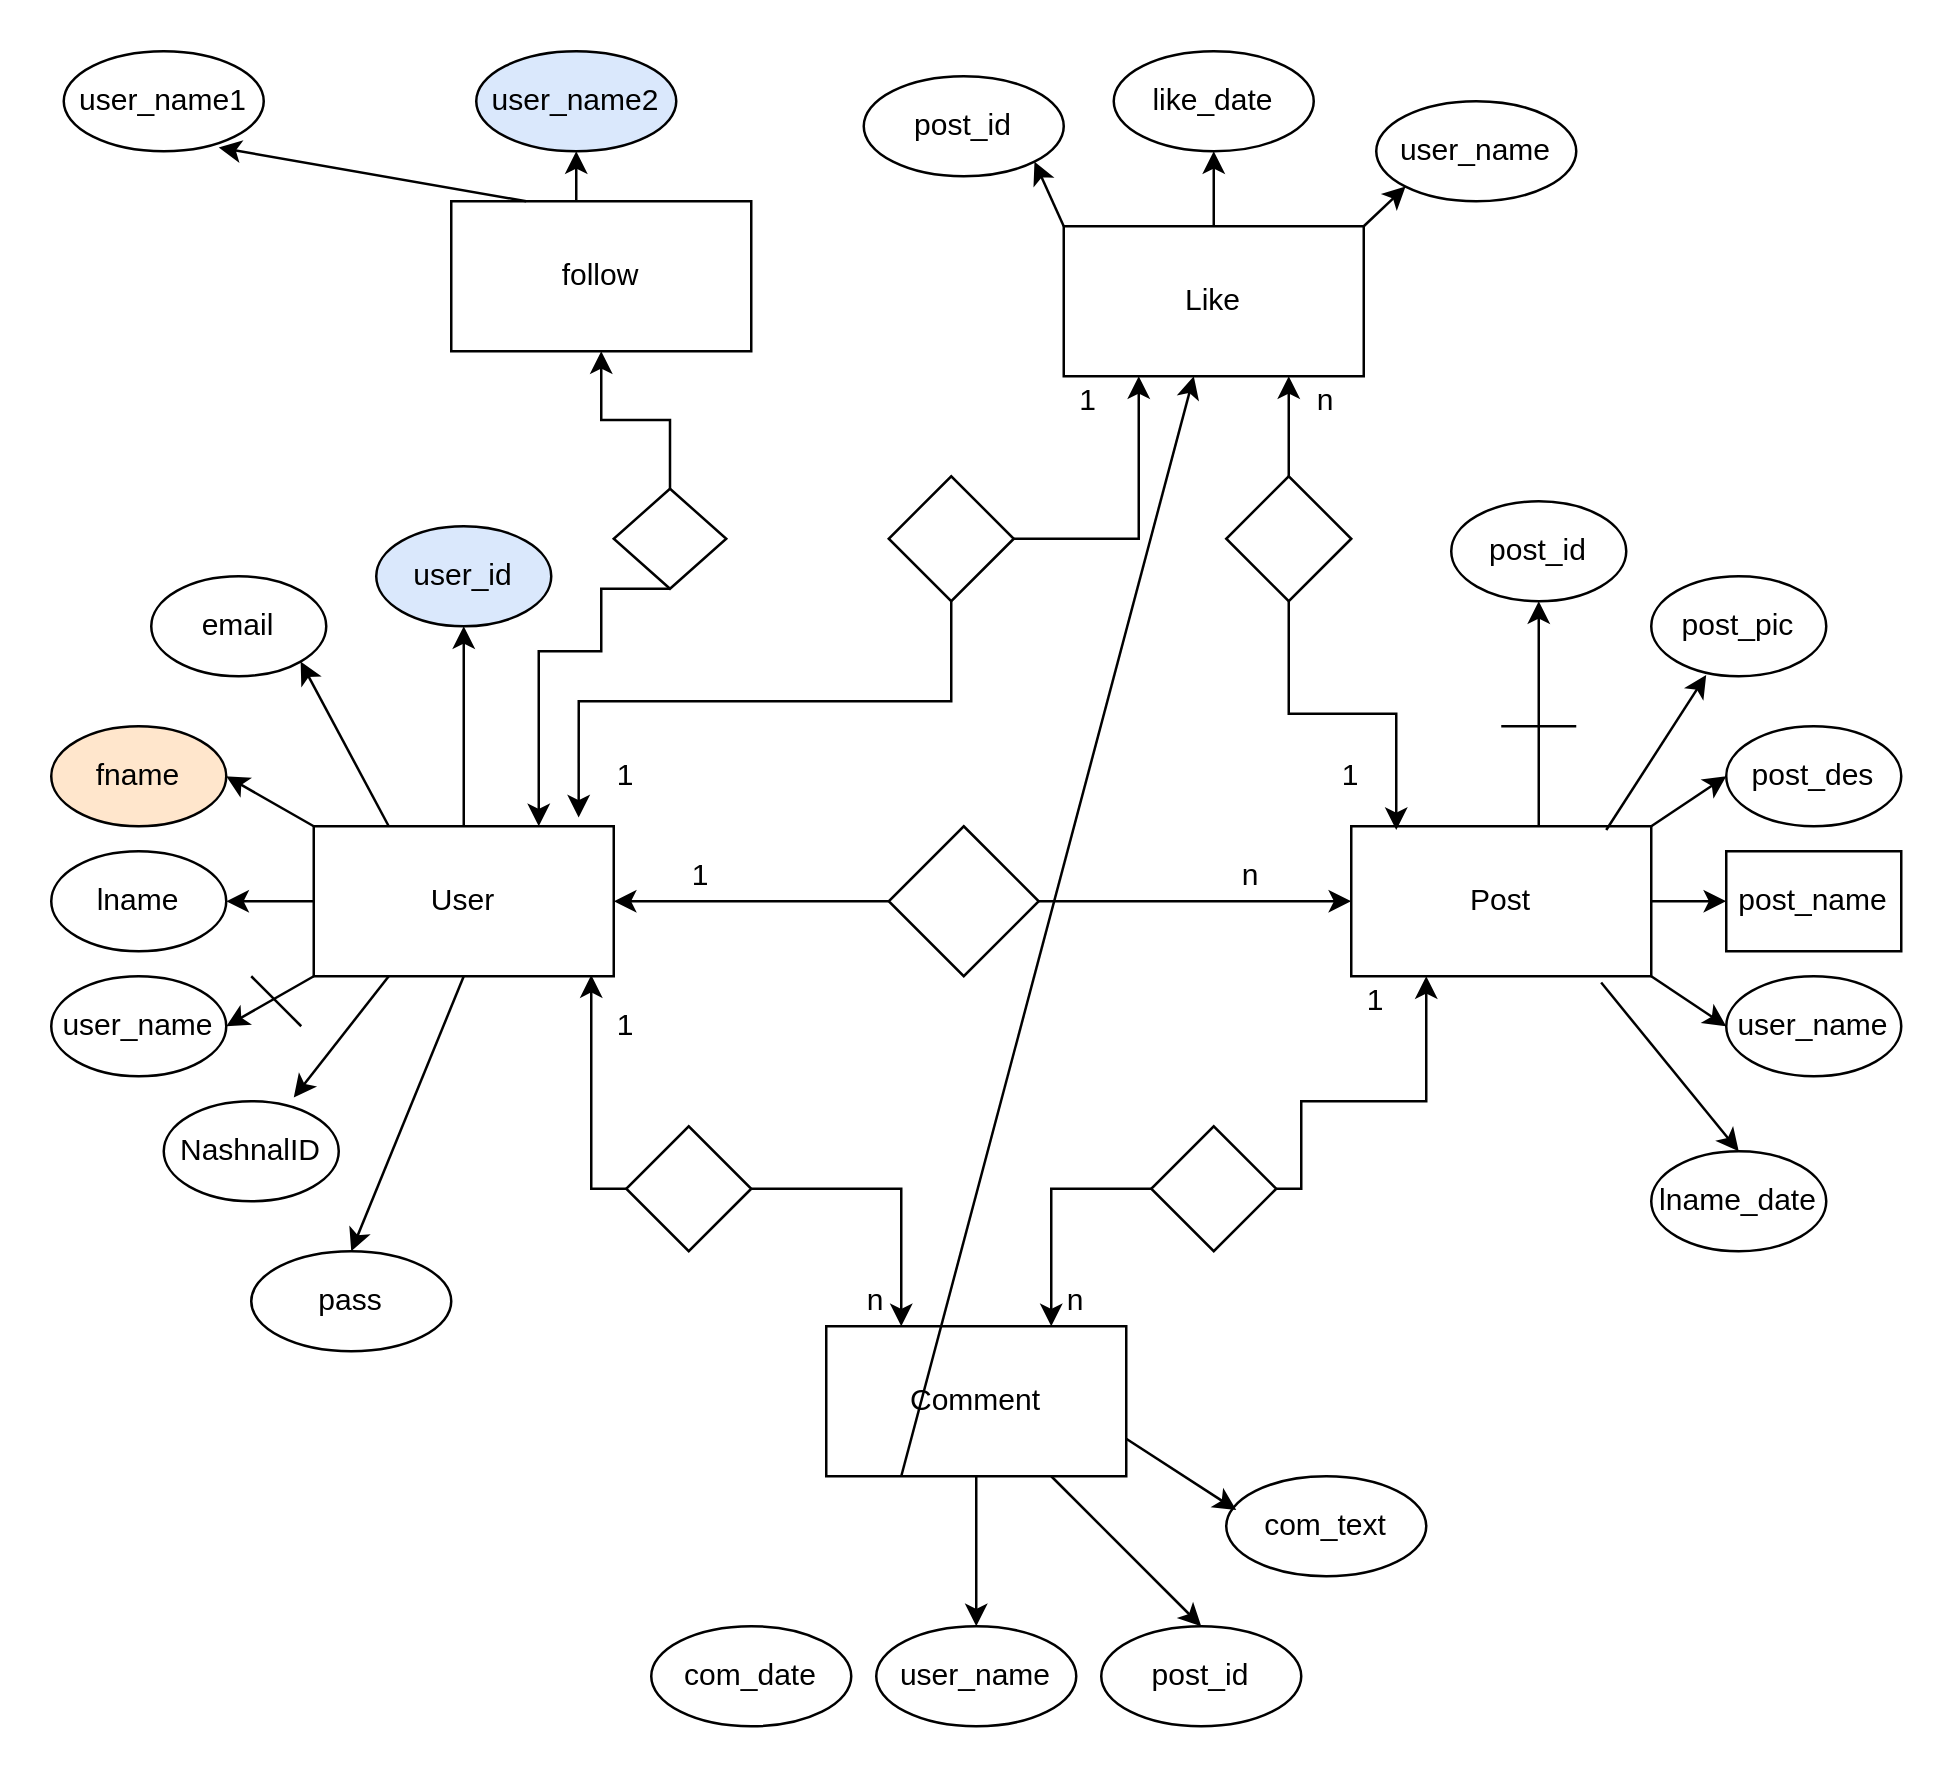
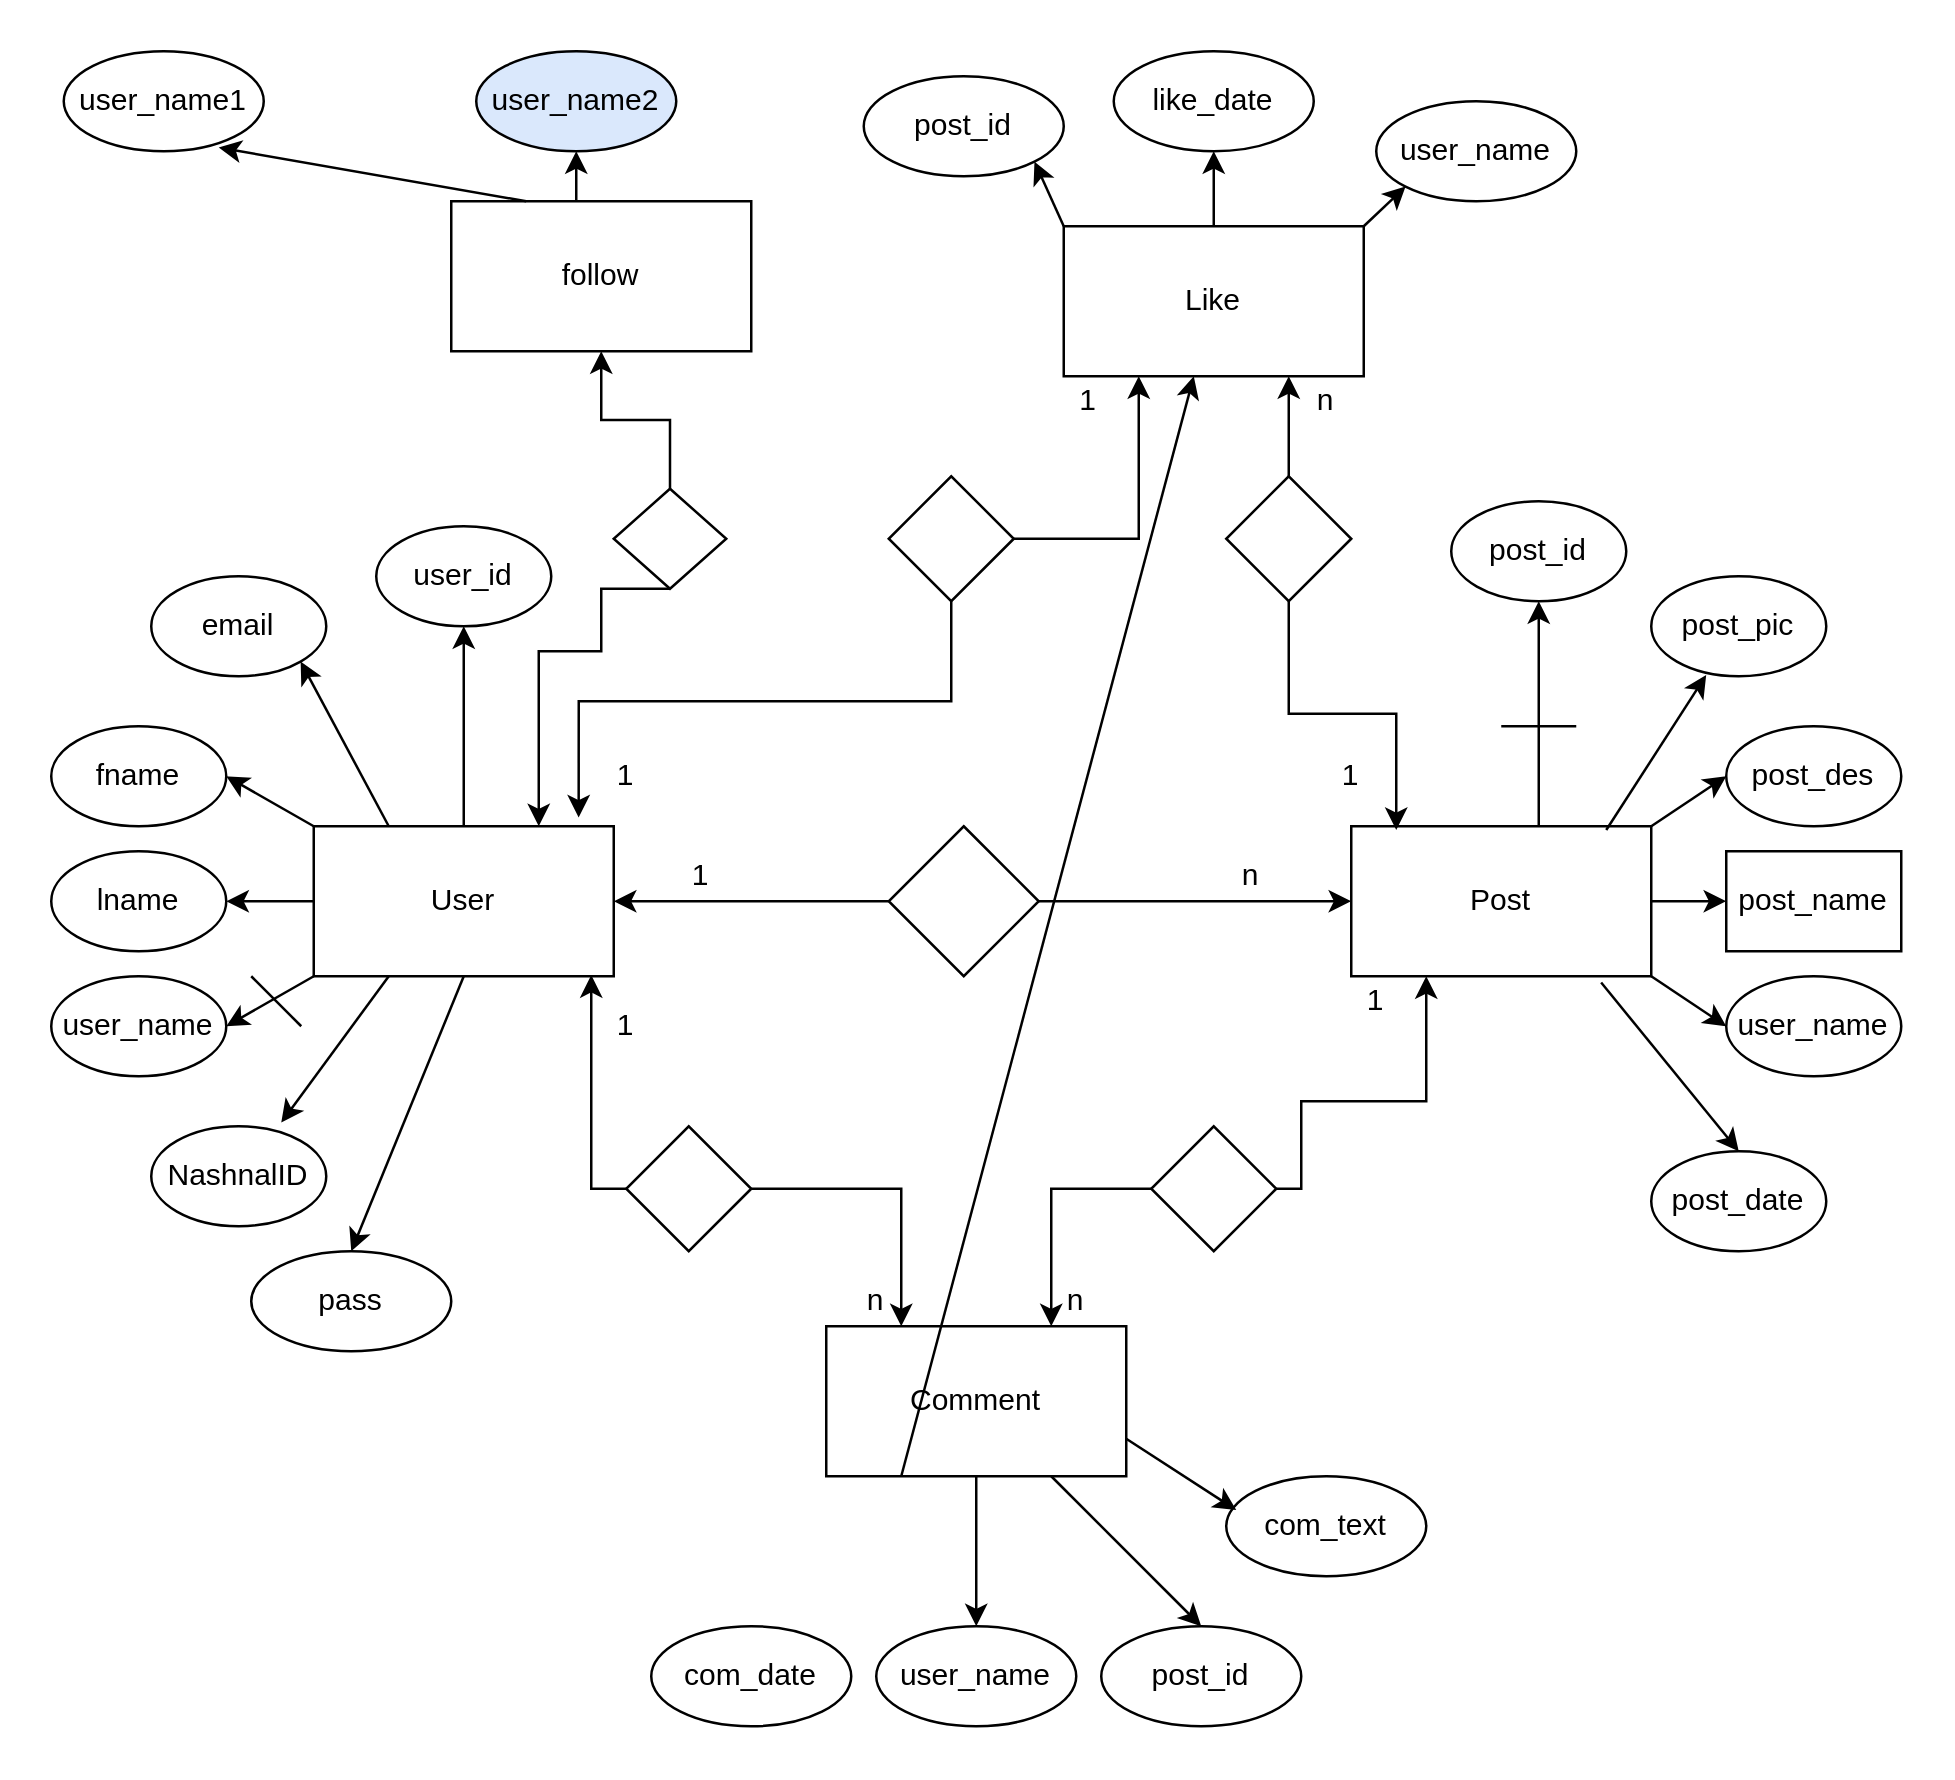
(464, 576) -> (464, 576)
(139, 776) -> (139, 776)
(251, 1151) -> (239, 1176)
(1739, 1201) -> (1739, 1201)
